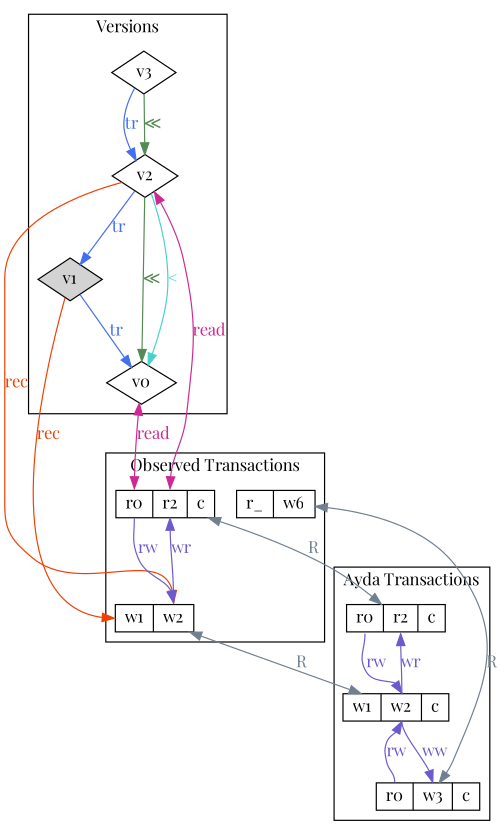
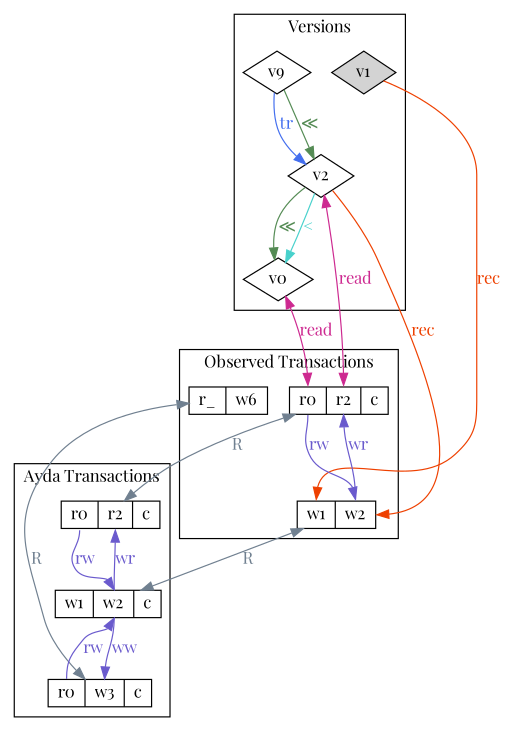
(144, 73) -> (277, 73)
(111, 223) -> none
(102, 326) -> none
